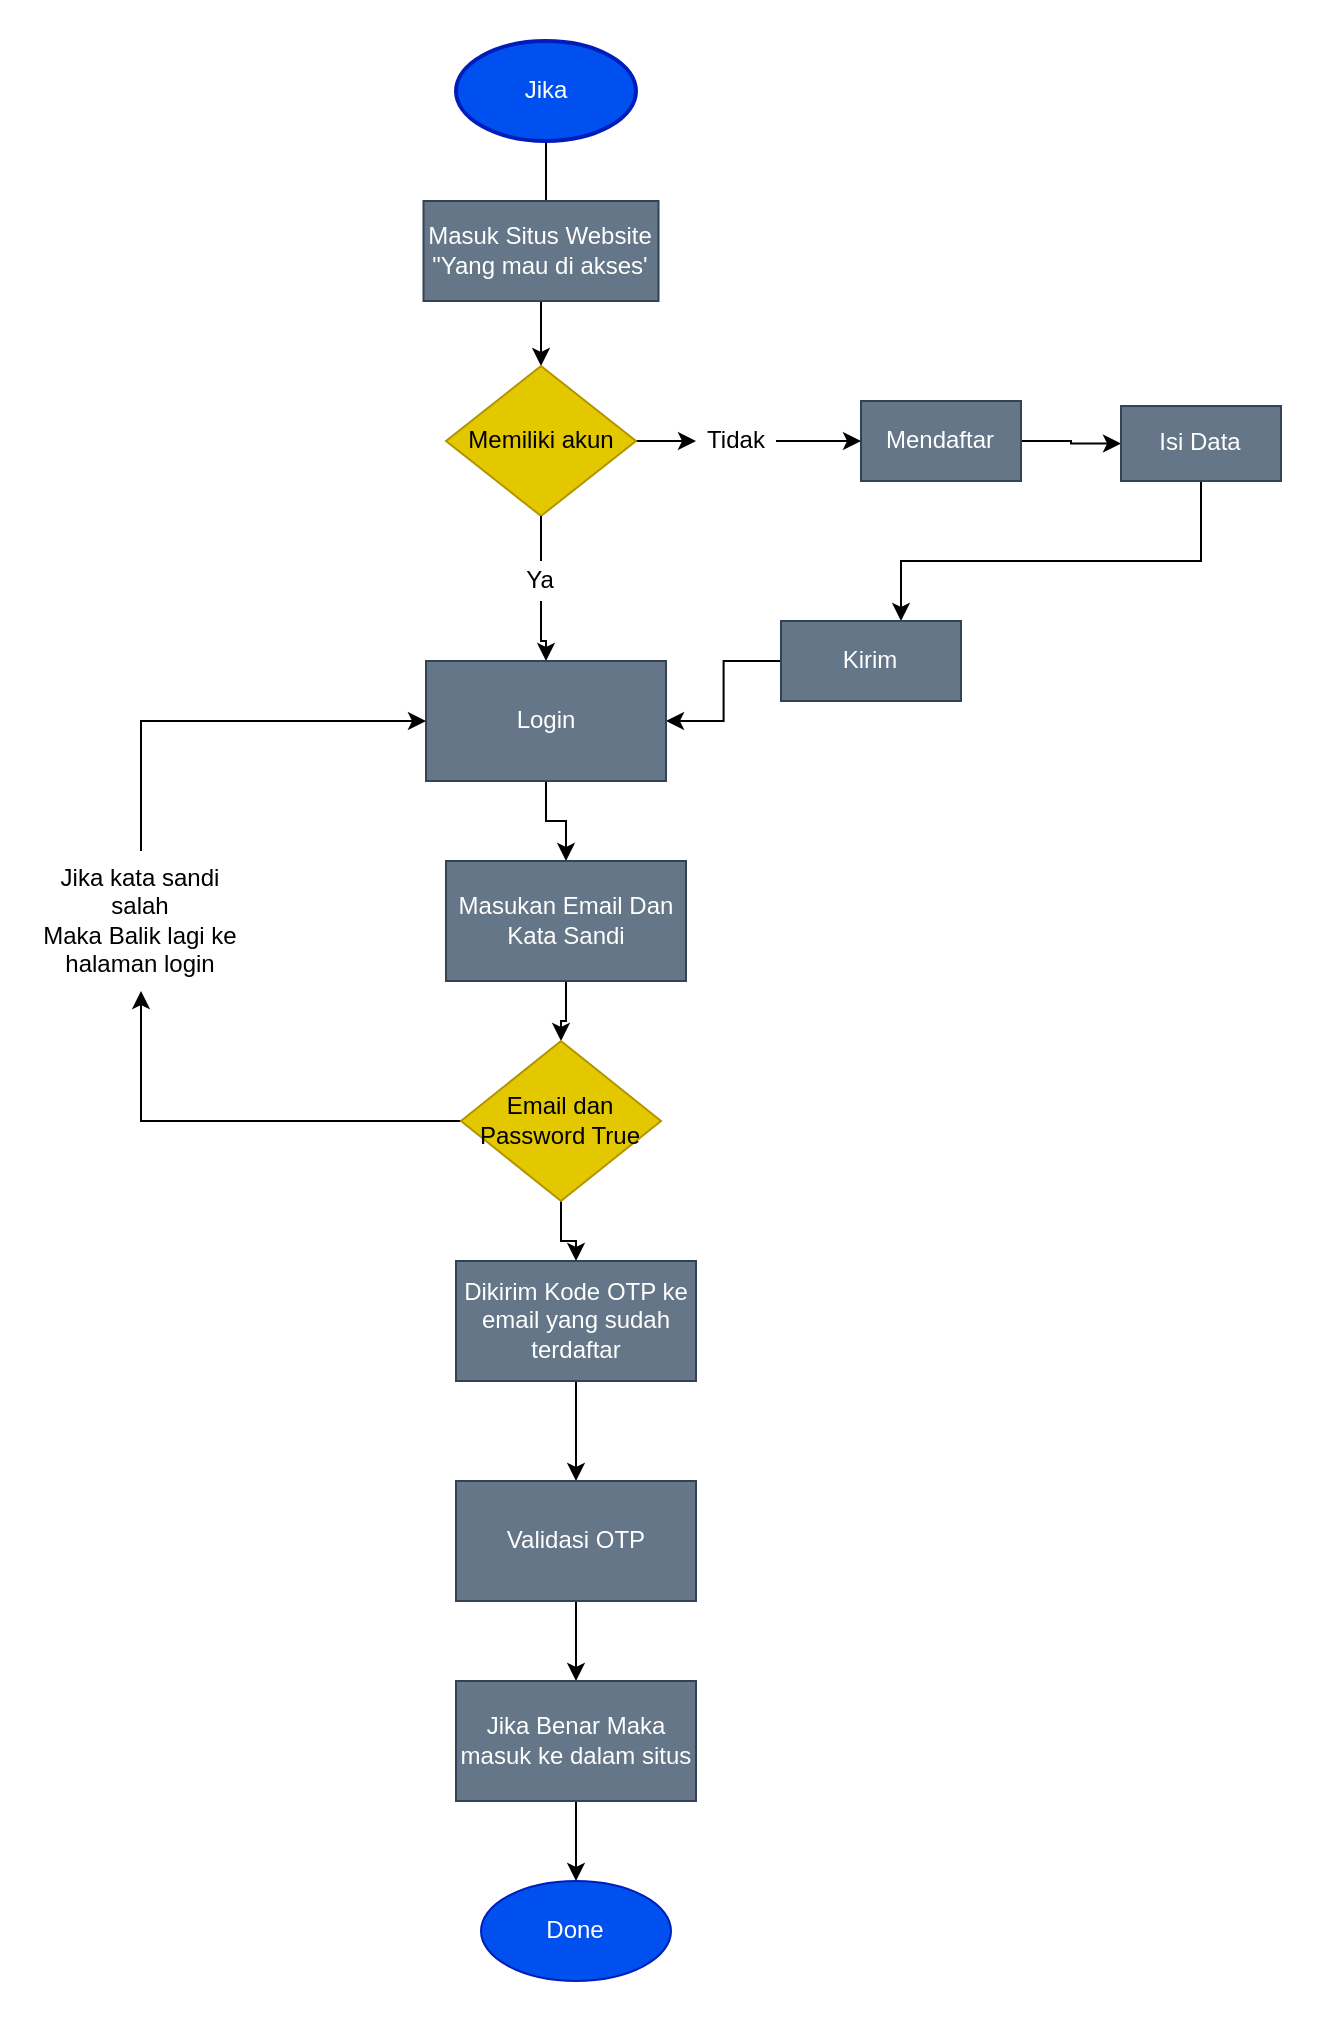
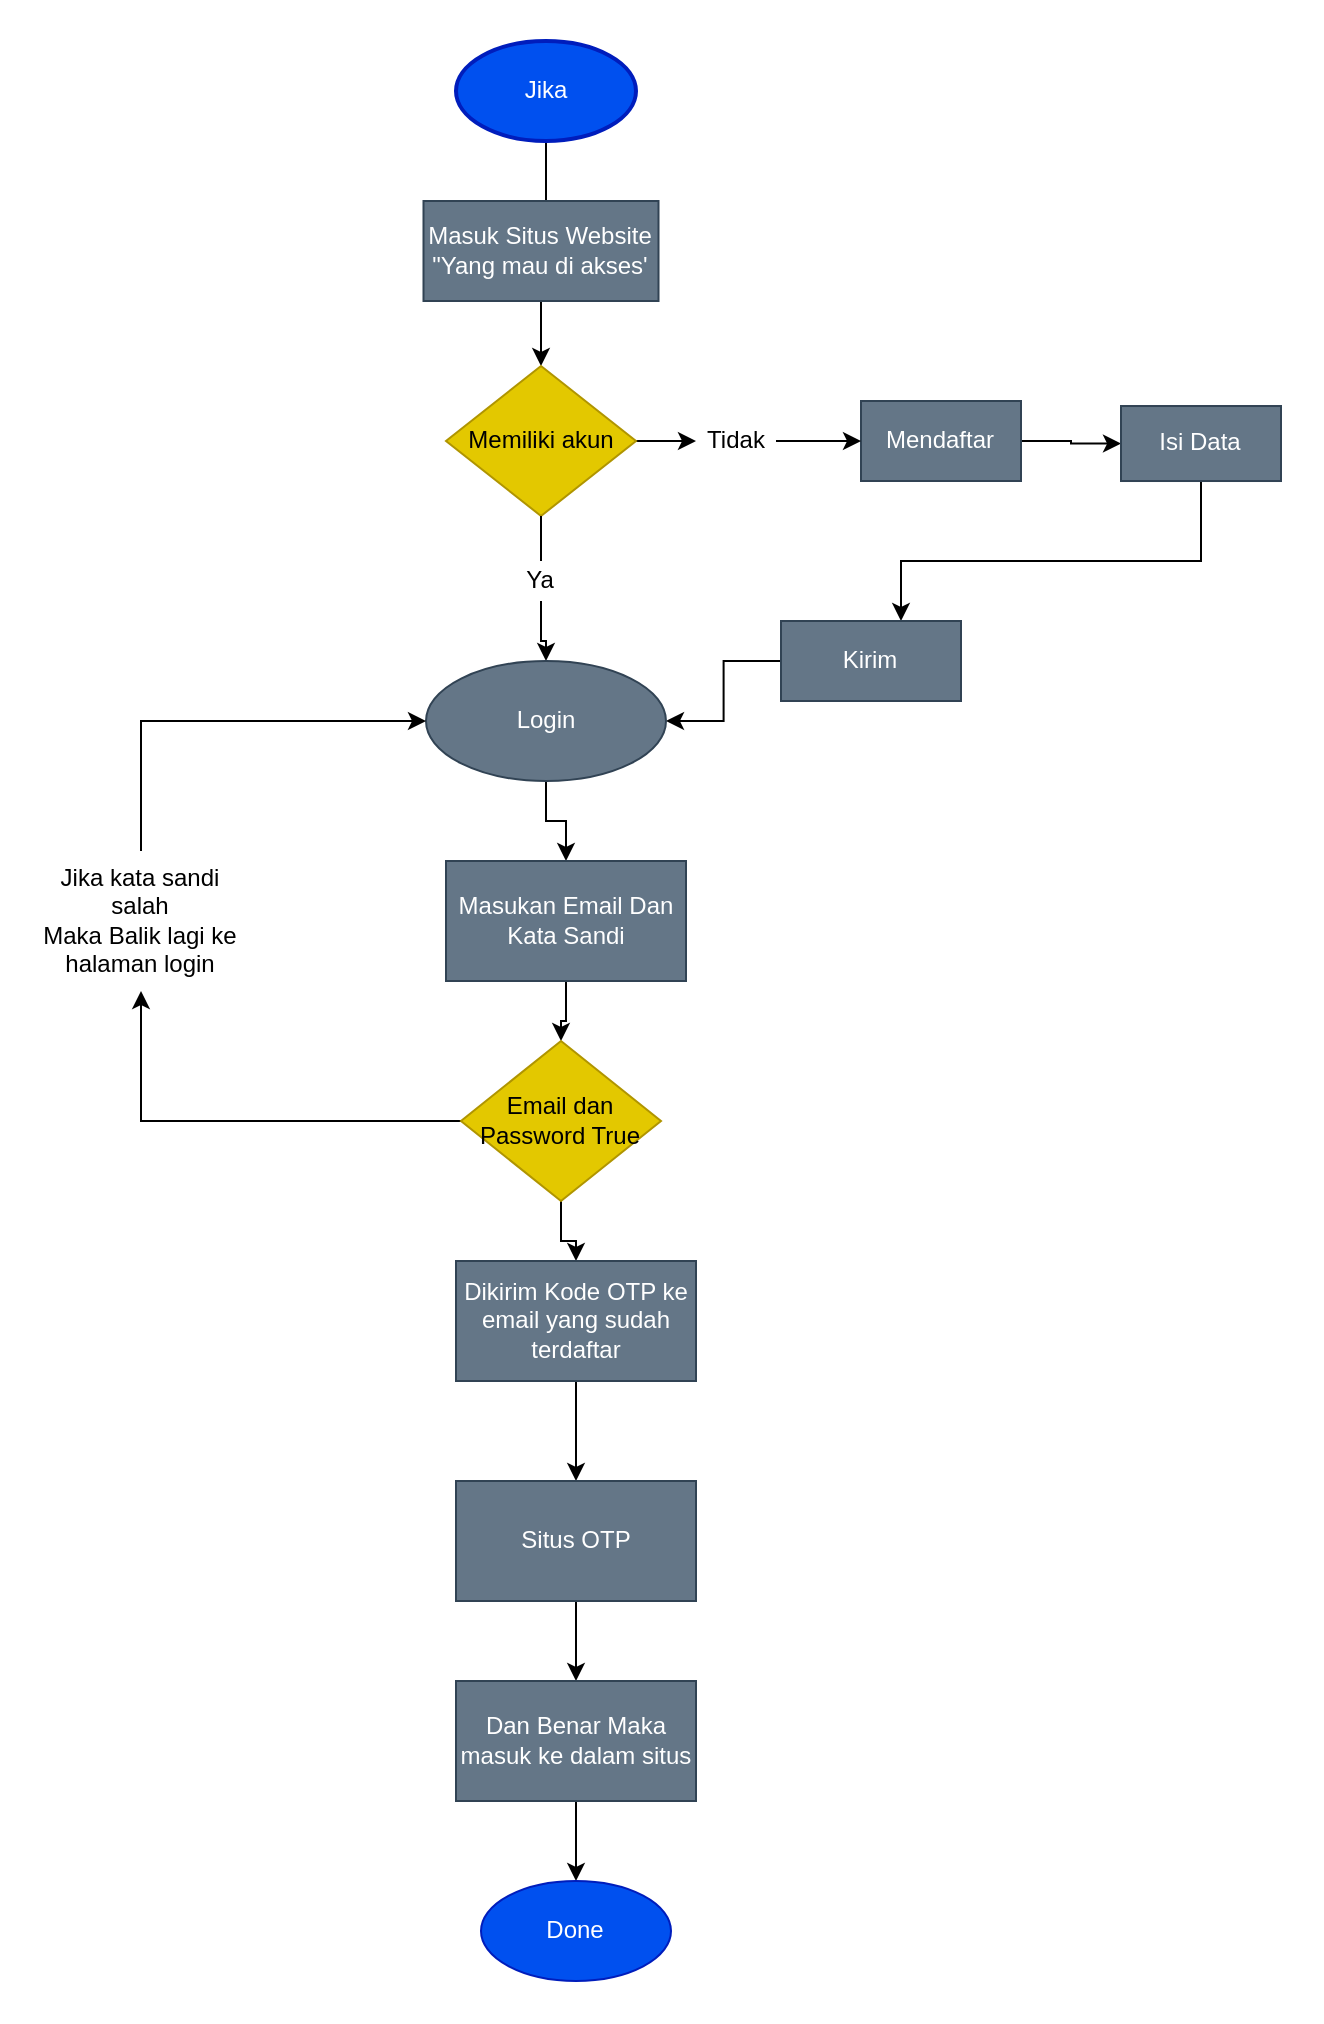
(546, 721) -> (546, 721)
(577, 1541) -> (577, 1541)
(577, 1741) -> (577, 1741)
